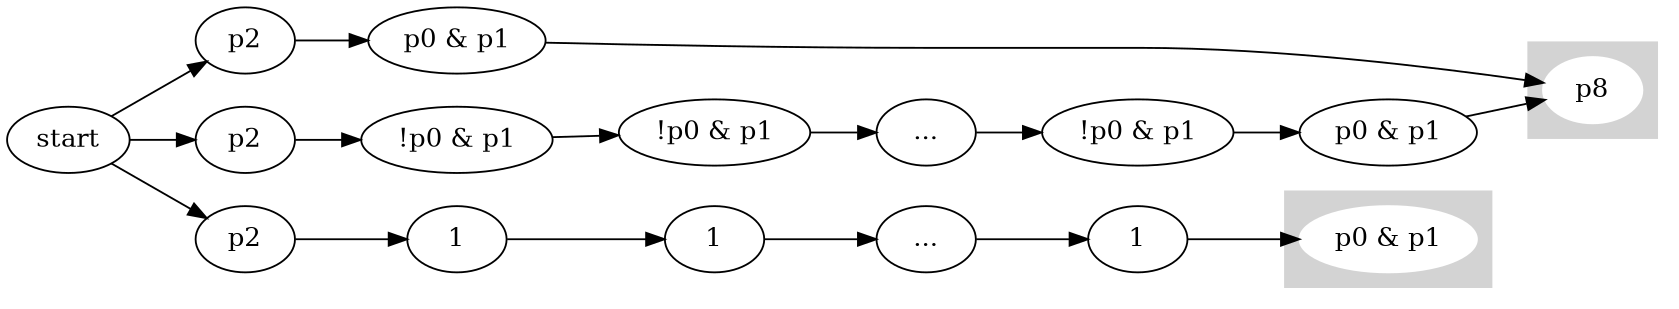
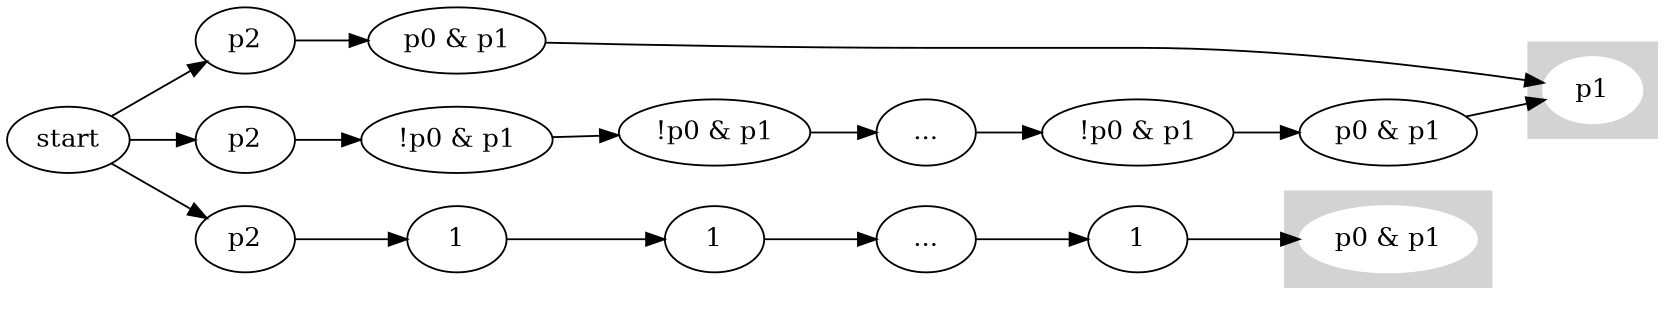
(1593, 90) -> (1593, 90)
